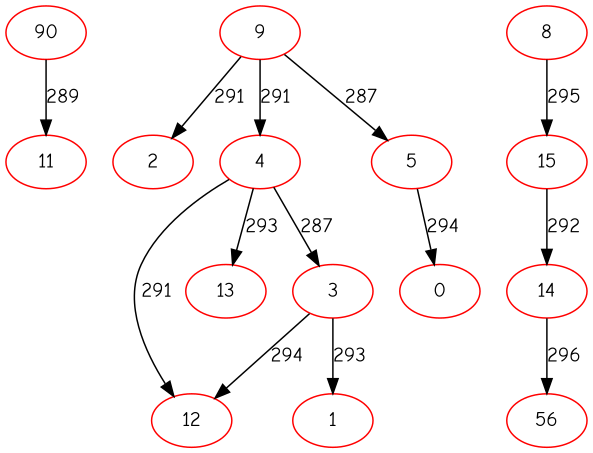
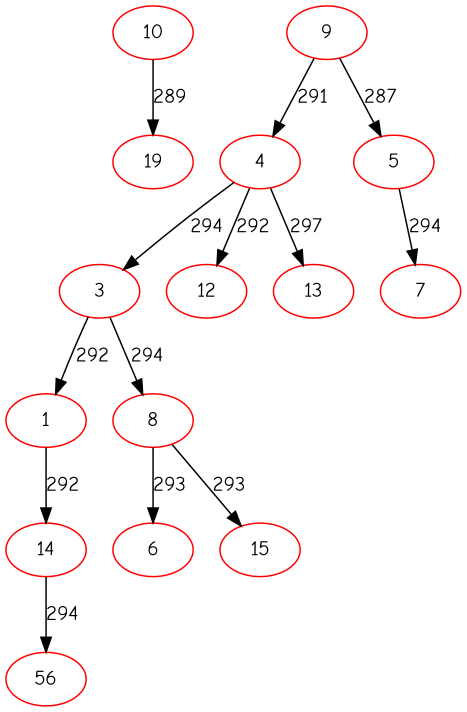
(46, 33) -> (153, 33)
(564, 97) -> (229, 485)
(46, 162) -> (153, 162)
(153, 162) -> none
(547, 219) -> (46, 478)
(262, 227) -> (306, 227)
(317, 227) -> (207, 227)
(157, 291) -> (253, 227)
(440, 291) -> (421, 291)
(268, 351) -> (123, 349)
(349, 356) -> (93, 356)
(564, 356) -> (62, 615)
none -> (153, 550)
